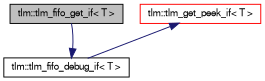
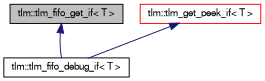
(73, 36) -> (60, 46)
